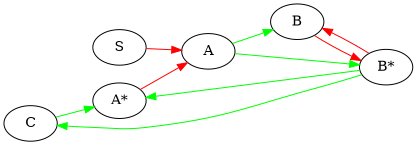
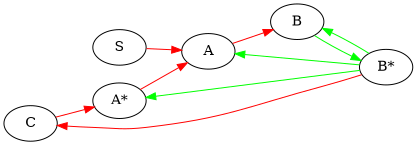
(248, 38) -> (248, 38)
(351, 43) -> (351, 43)
(333, 46) -> (333, 46)
(292, 59) -> (302, 60)
(70, 113) -> (70, 113)
(217, 116) -> (217, 116)
